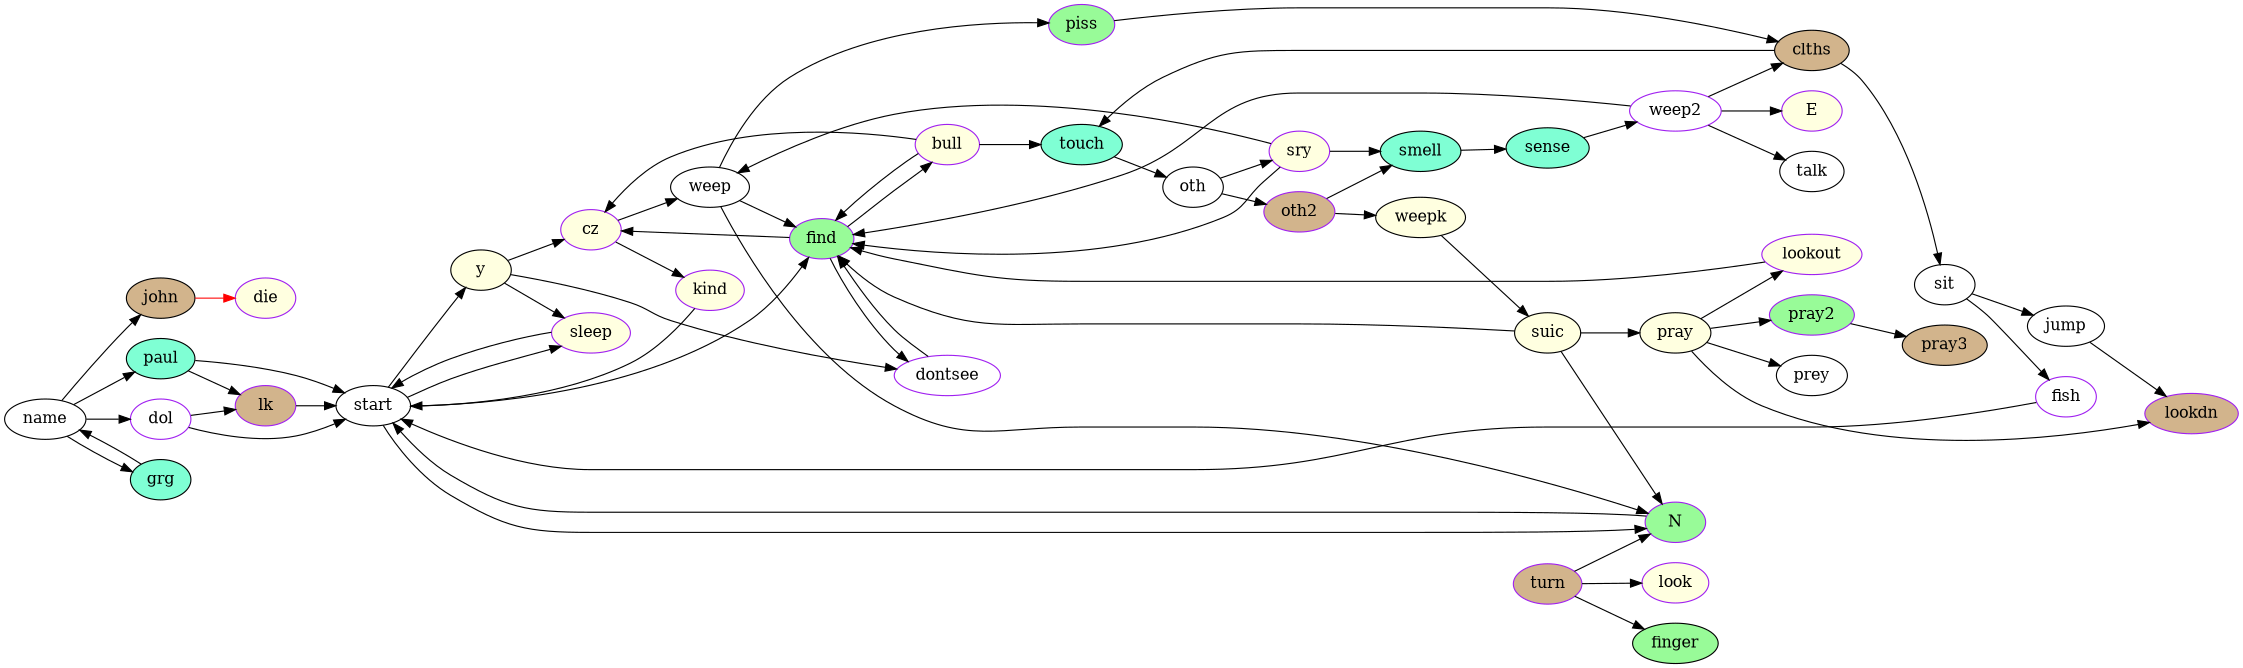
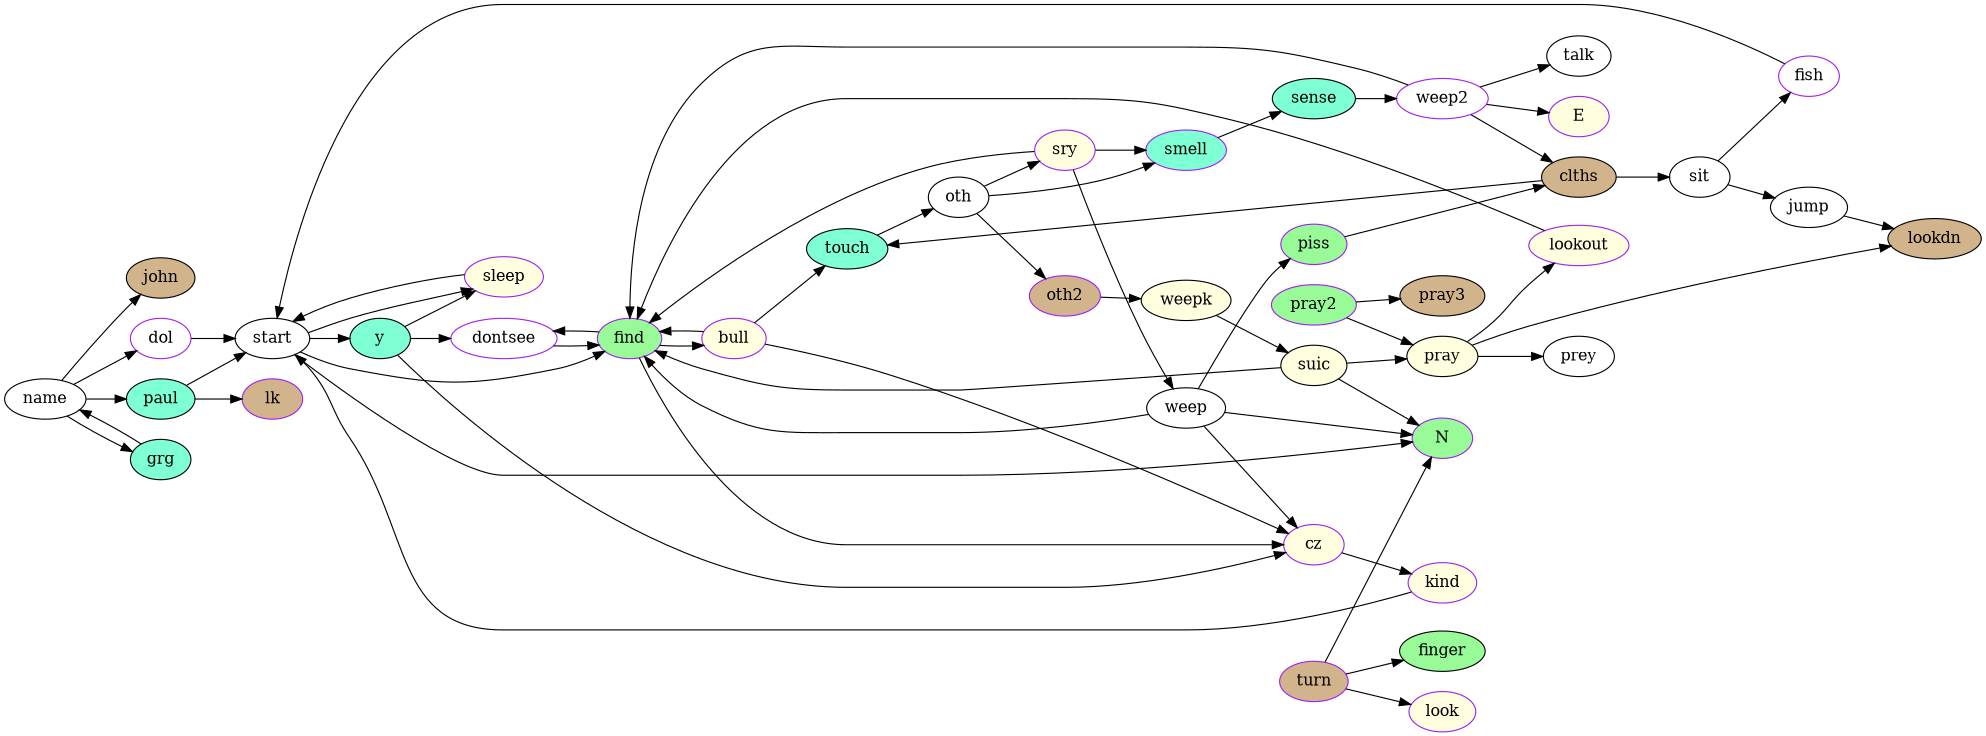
(1421, 151) -> (1186, 150)
(1354, 185) -> (1068, 187)
(642, 212) -> (1247, 473)
(481, 270) -> (380, 338)
(266, 298) -> none
(1735, 325) -> (1374, 329)
(310, 406) -> none
(208, 413) -> none
(2192, 414) -> (1935, 239)
(1012, 512) -> none
